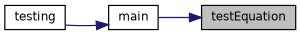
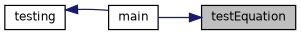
(81, 26) -> (93, 9)
